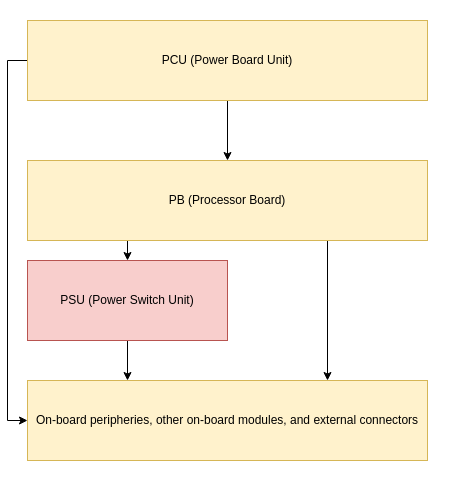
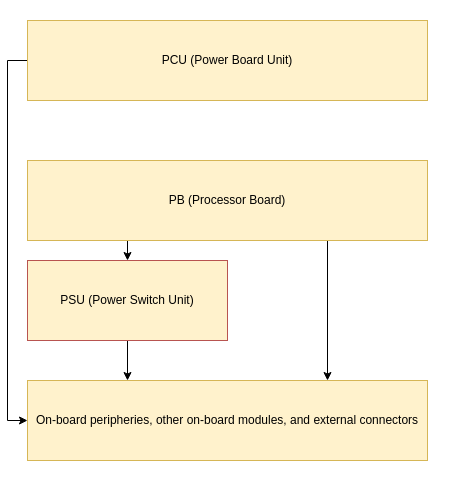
(228, 127) -> none
(128, 301) -> (128, 301)
